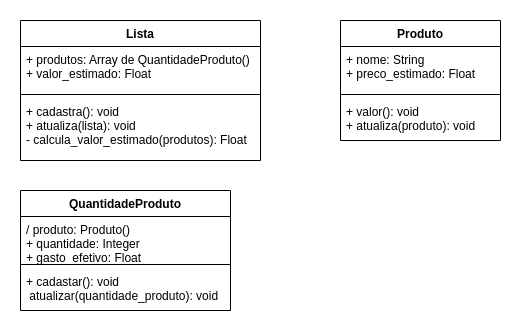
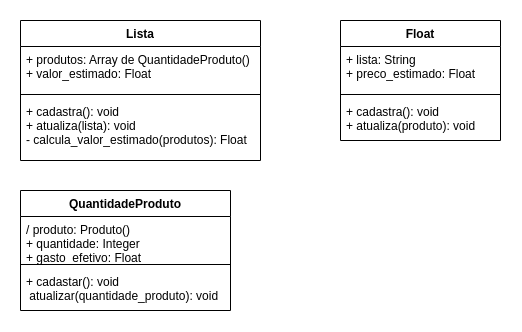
(420, 34) -> (420, 34)
(387, 60) -> (387, 60)
(389, 112) -> (400, 112)
